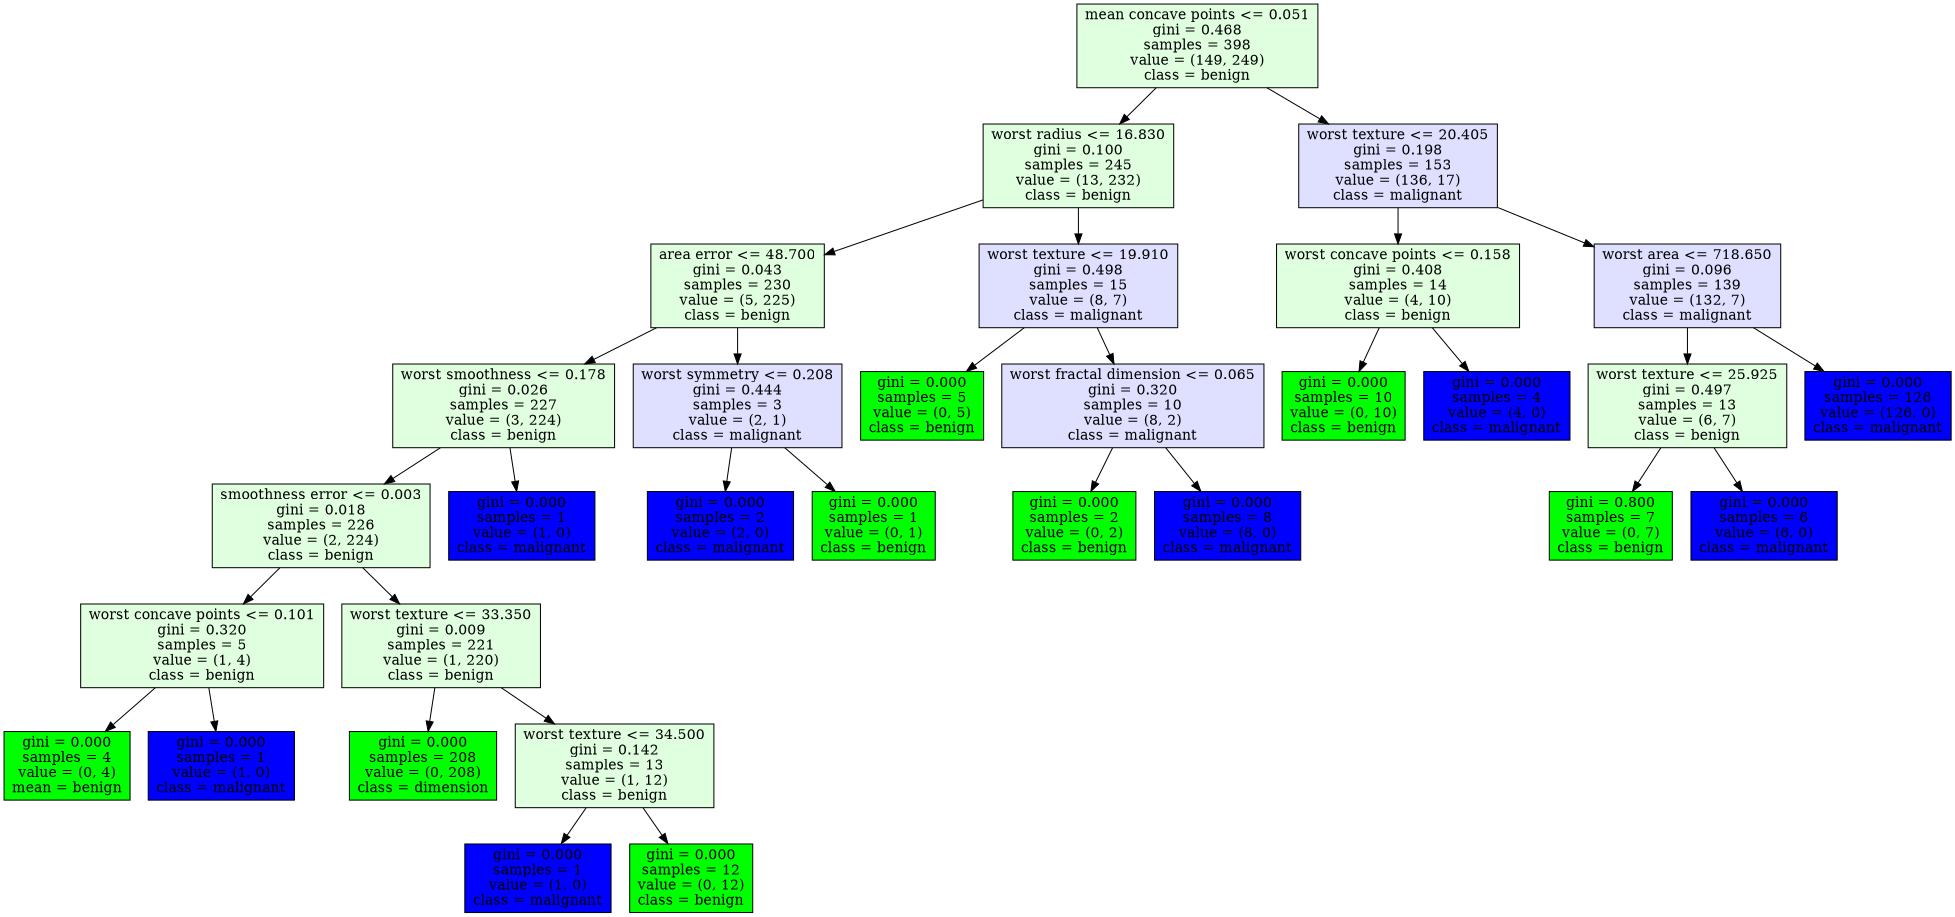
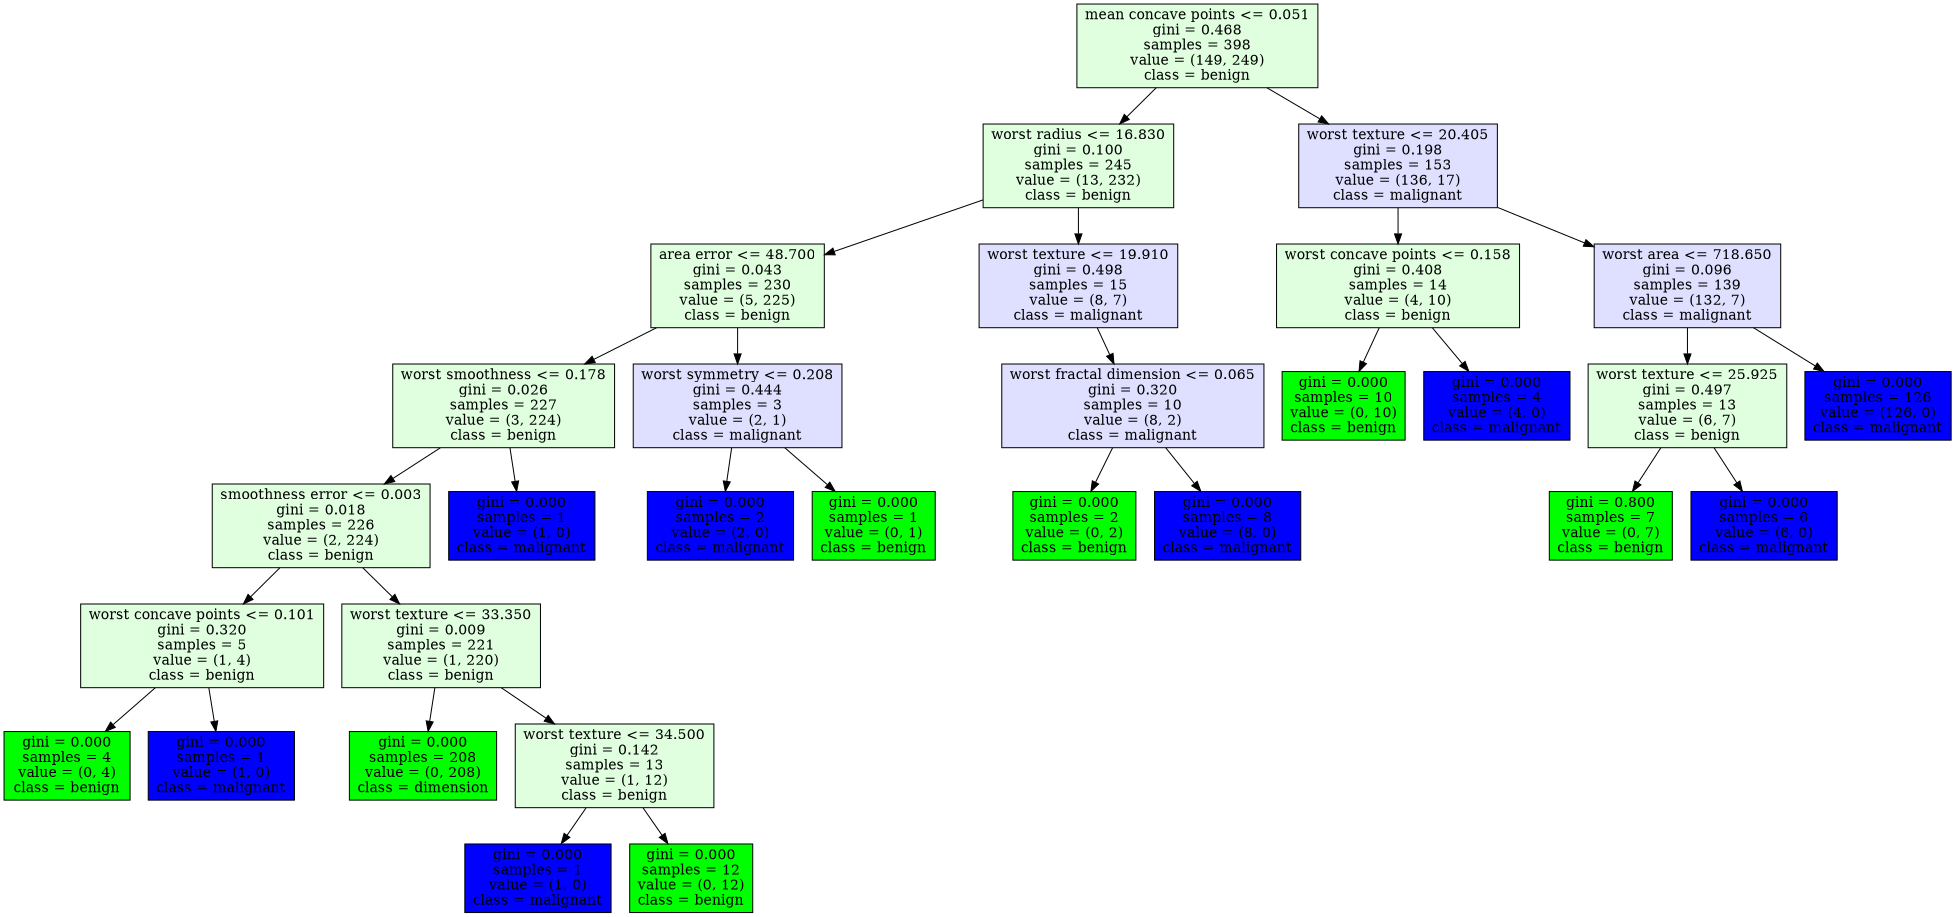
(922, 406) -> none
(67, 766) -> (67, 766)
